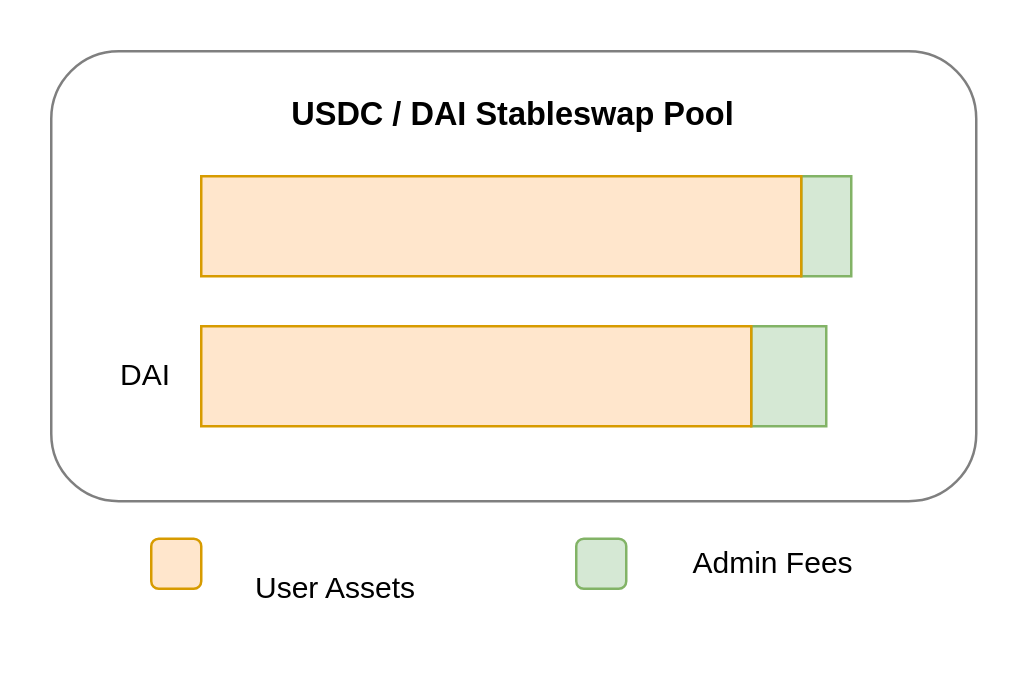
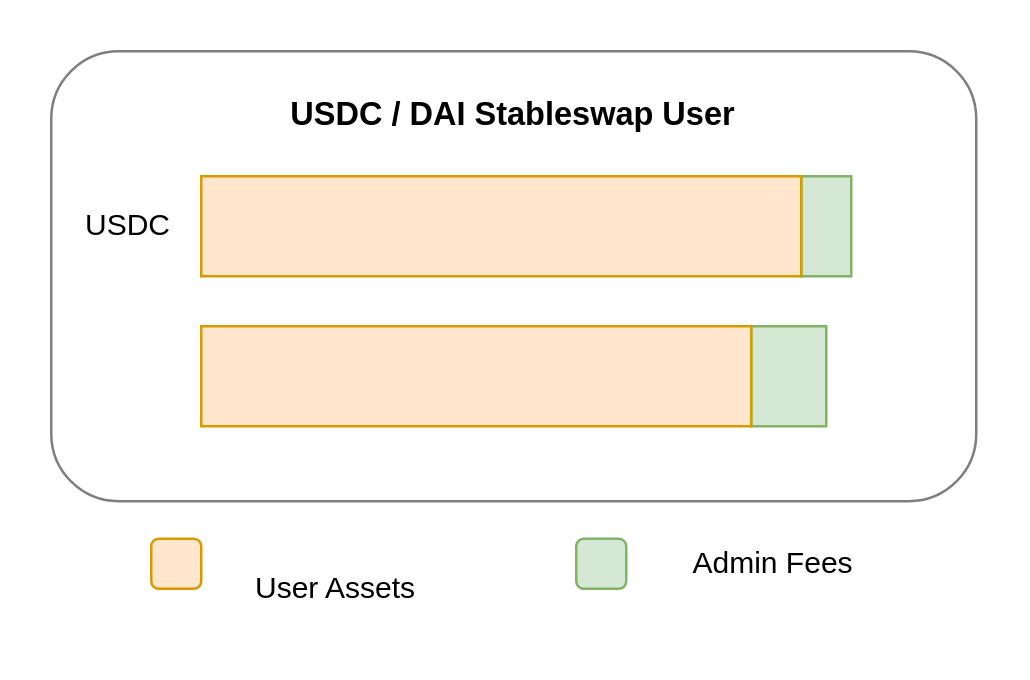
(514, 114) -> (514, 114)
none -> (114, 226)
(114, 376) -> none
